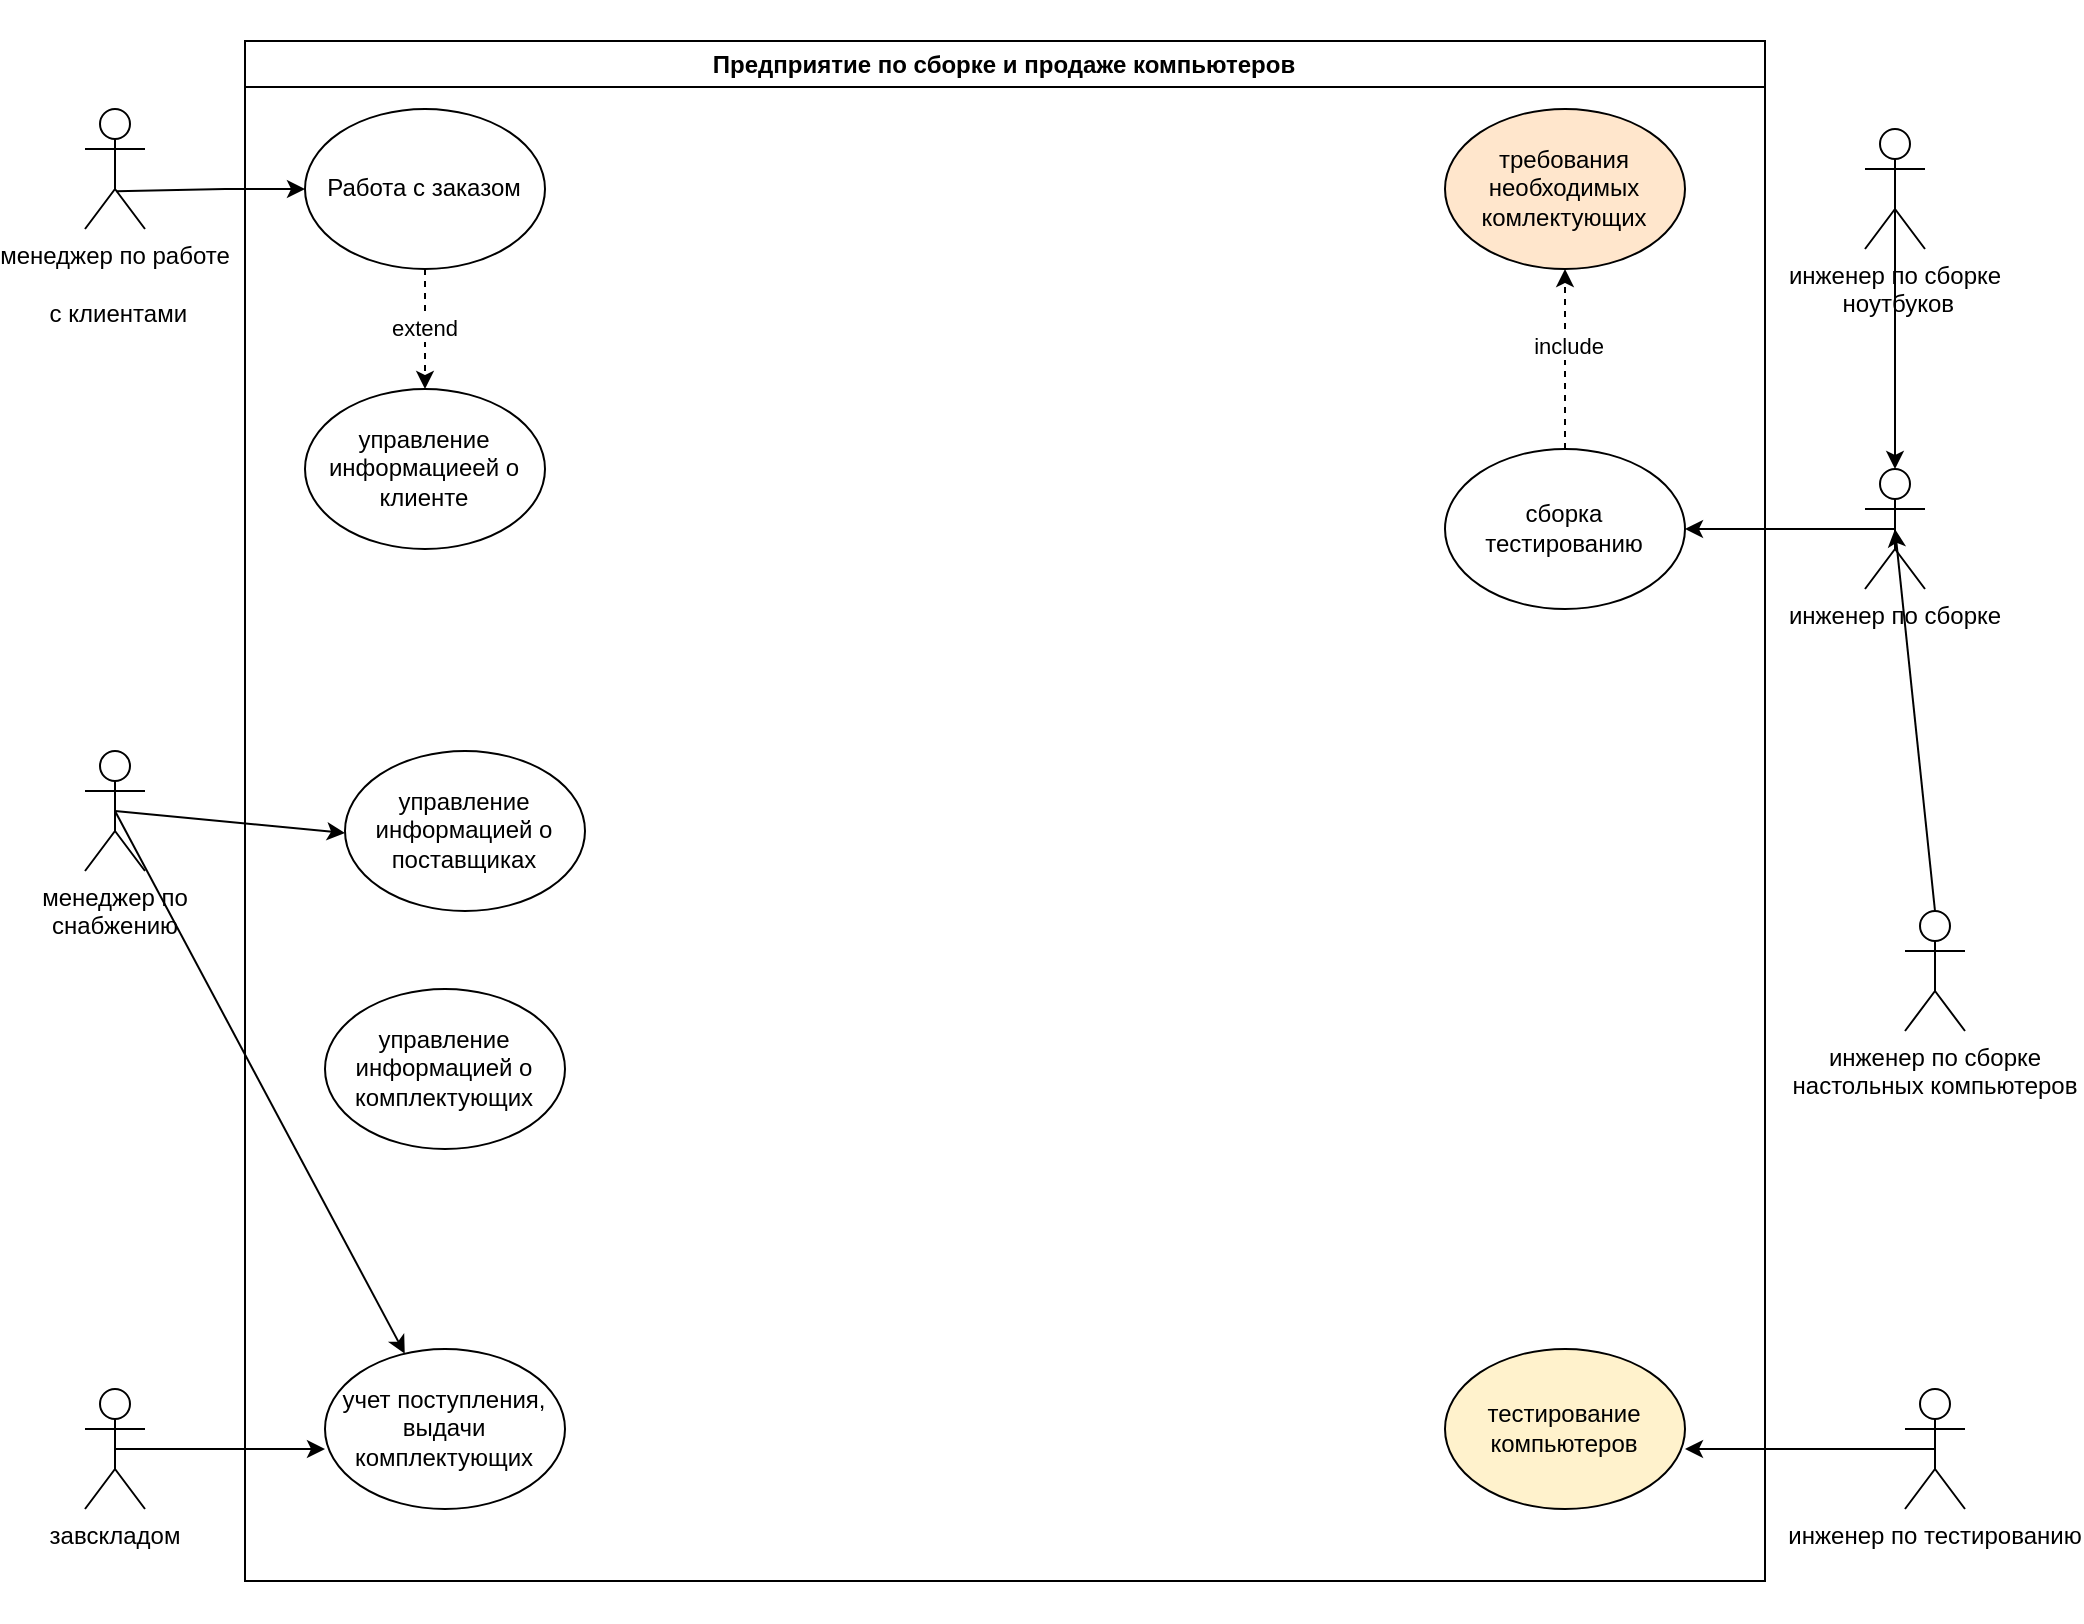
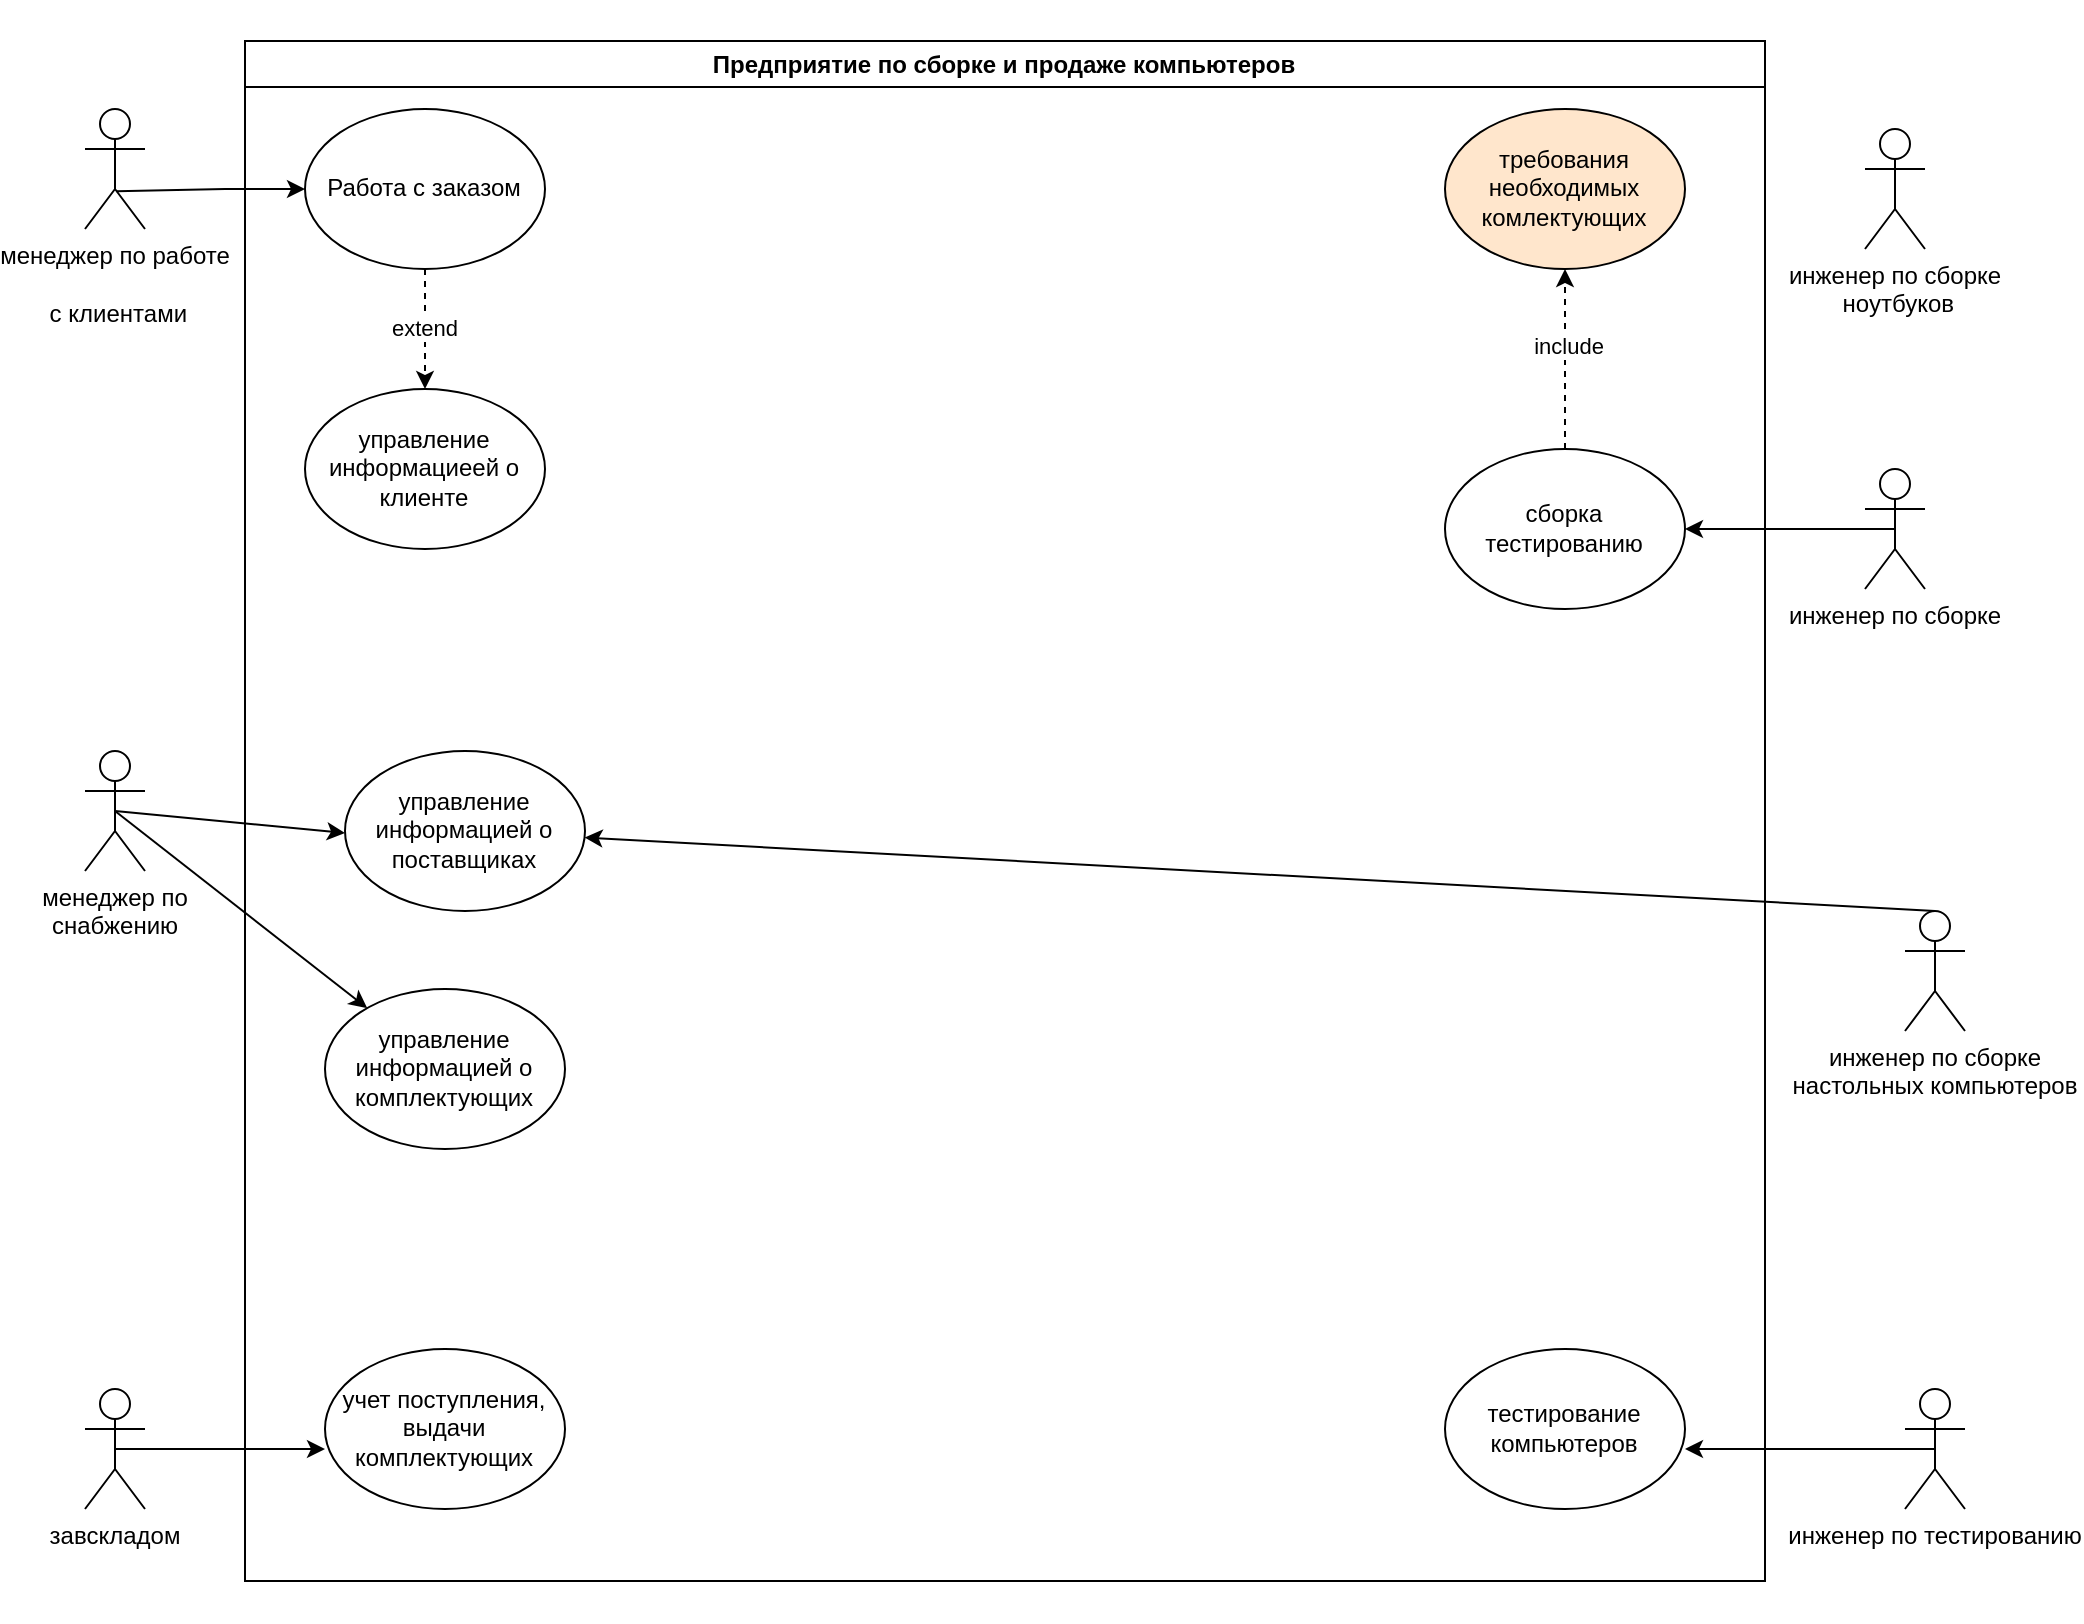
(1895, 335) -> none
(1917, 735) -> (1267, 875)
(324, 1202) -> (180, 862)
(1565, 1429) -> (1565, 1429)
